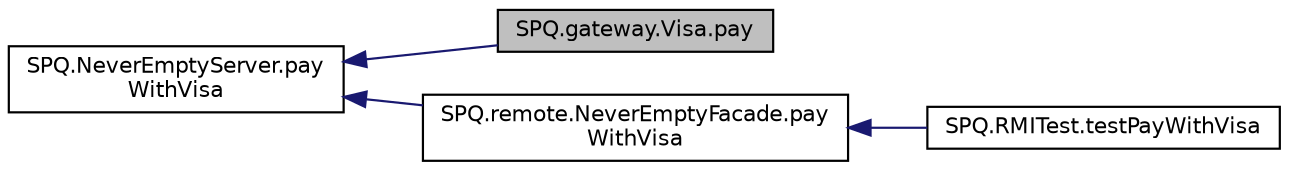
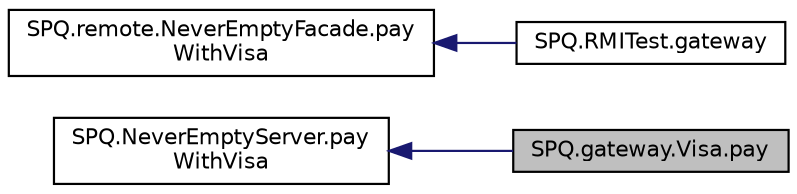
(395, 102) -> none
(1104, 128) -> (651, 43)
